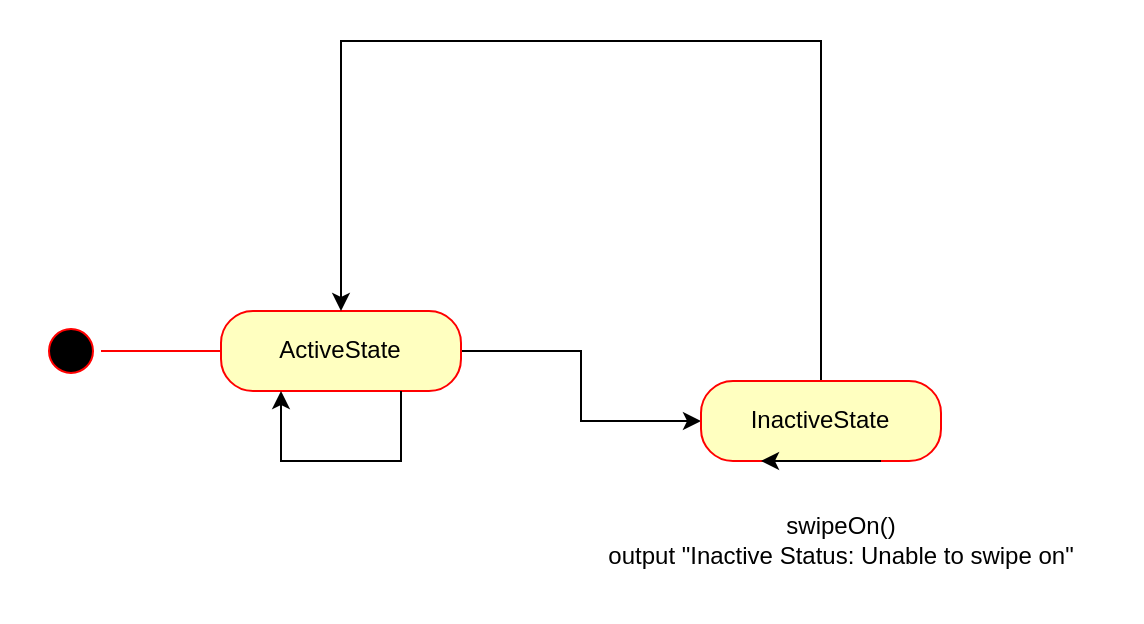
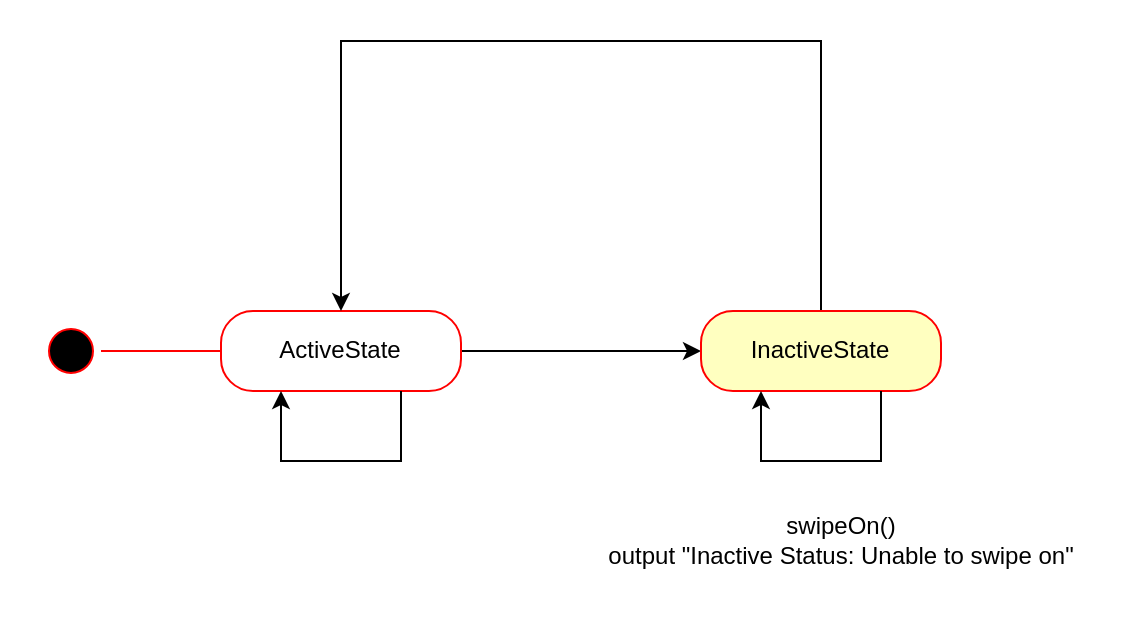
(341, 351) -> (341, 351)
(821, 421) -> (821, 351)
